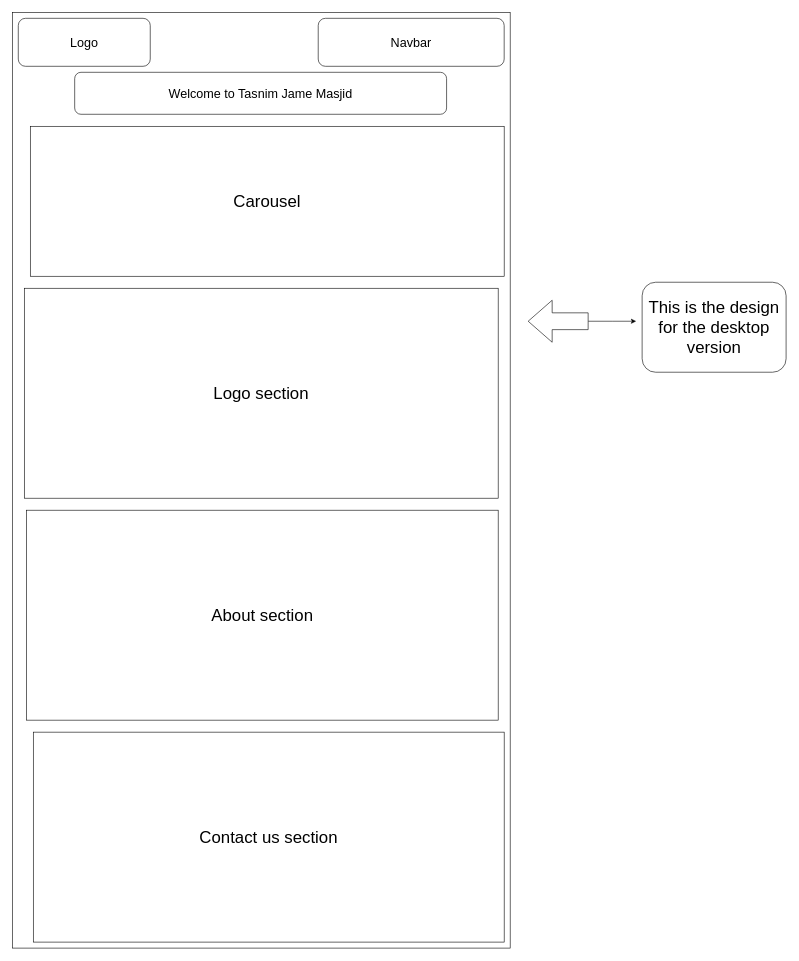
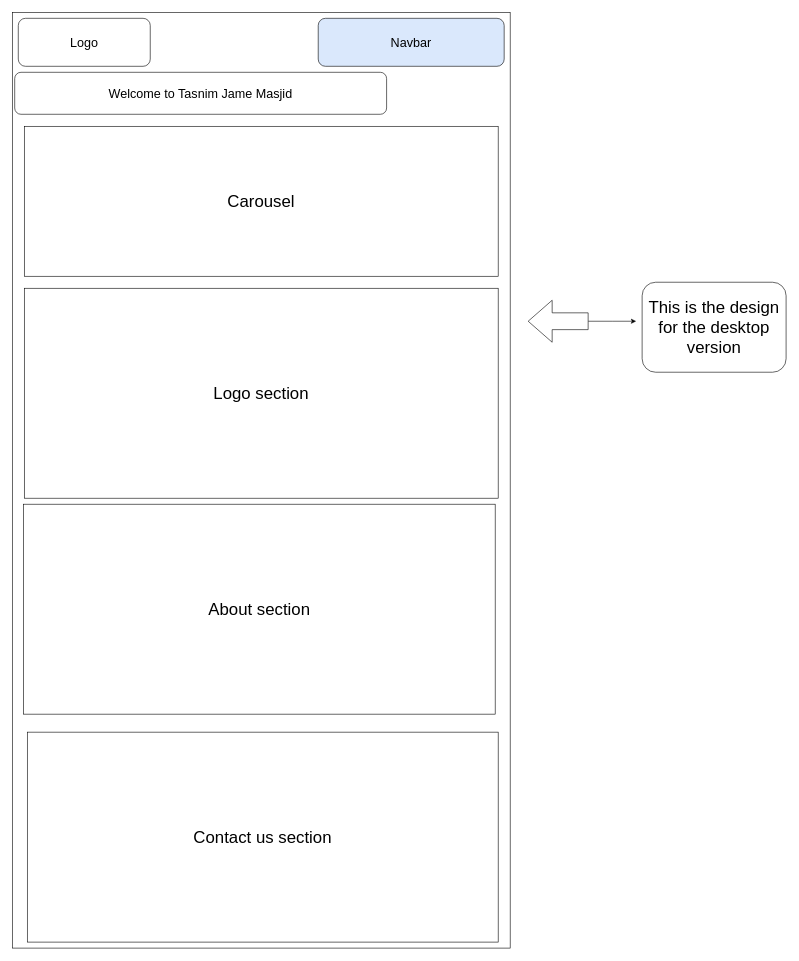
(411, 42) -> (411, 42)
(261, 93) -> (201, 93)
(267, 201) -> (261, 201)
(263, 615) -> (260, 609)
(269, 837) -> (263, 837)
